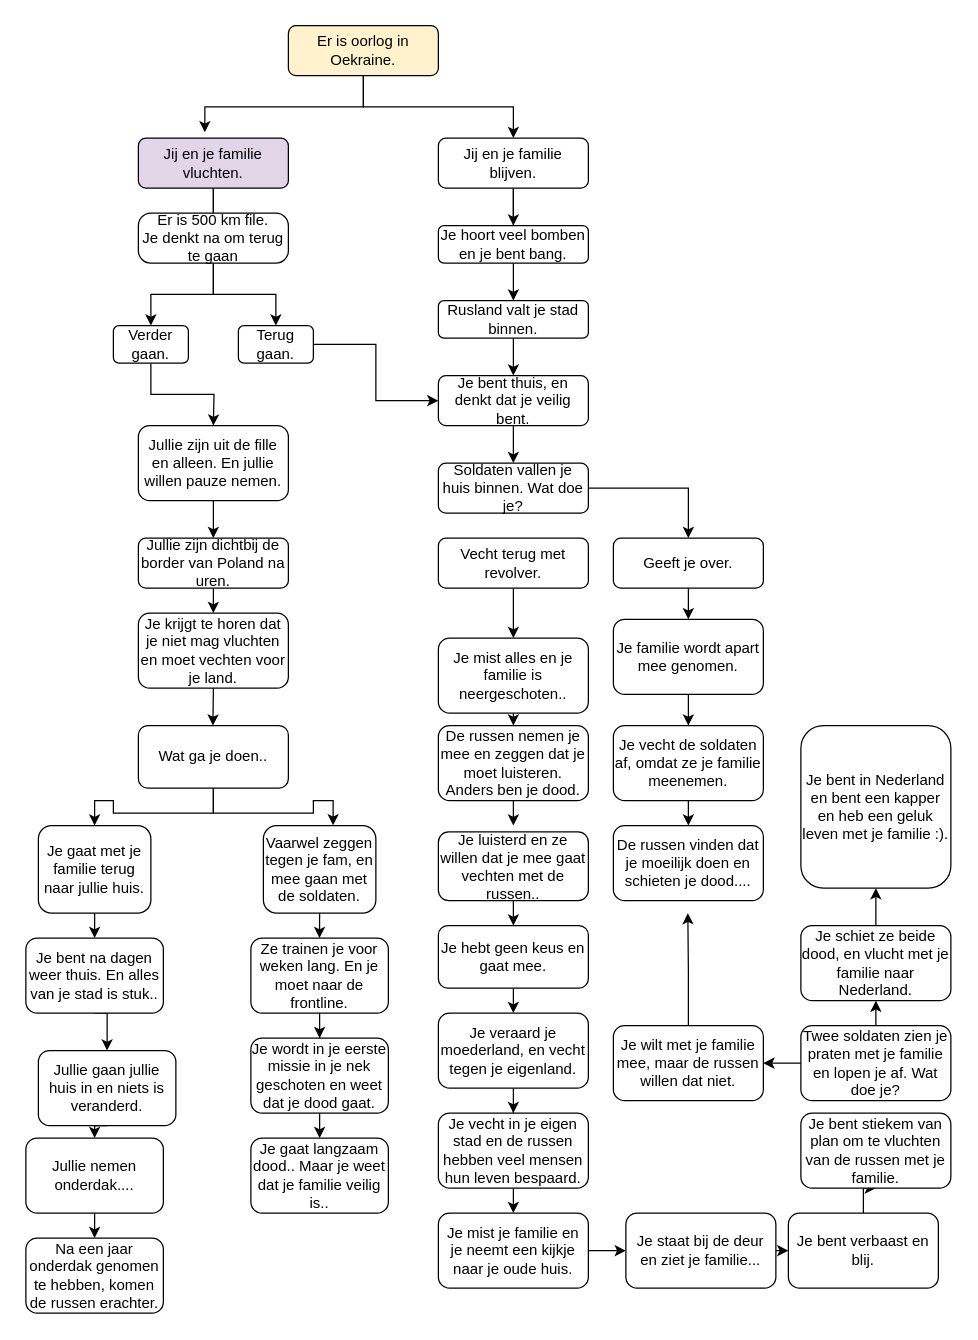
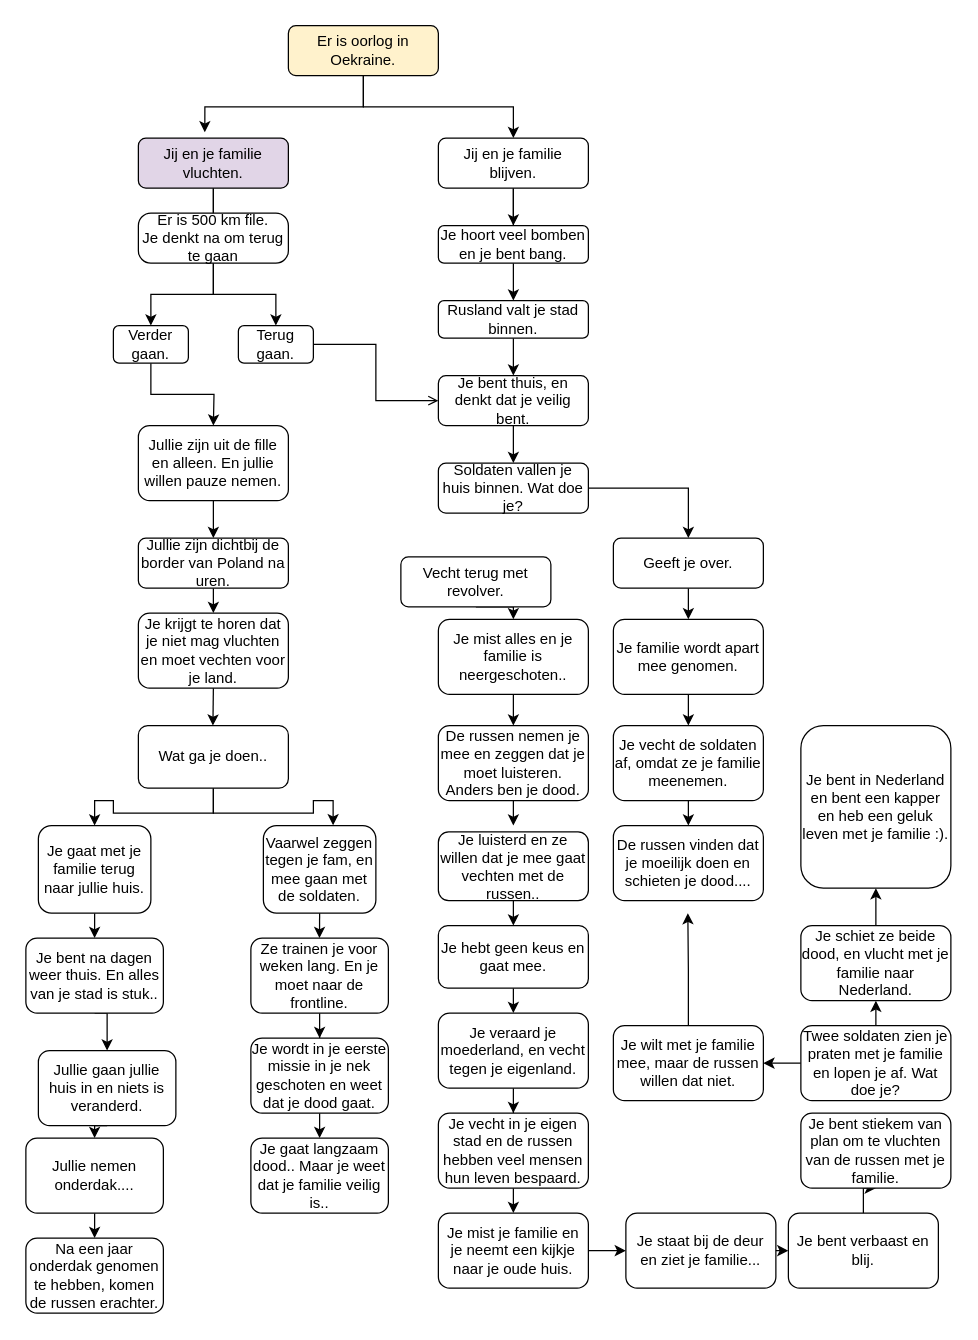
(428, 401) -> (430, 401)
(513, 563) -> (476, 582)
(513, 676) -> (513, 657)
